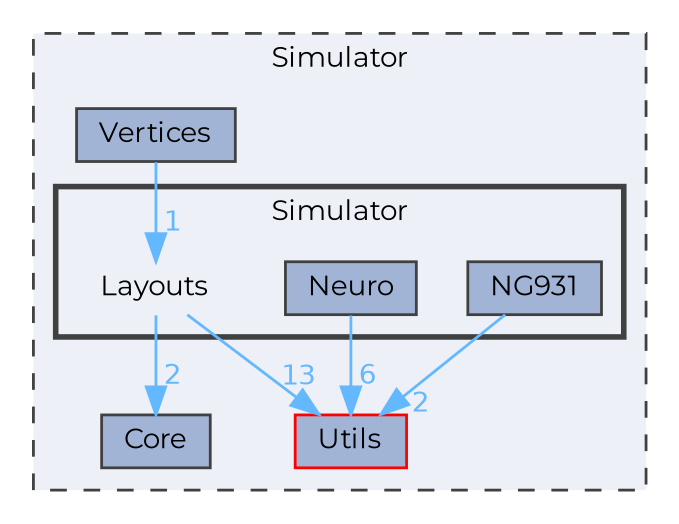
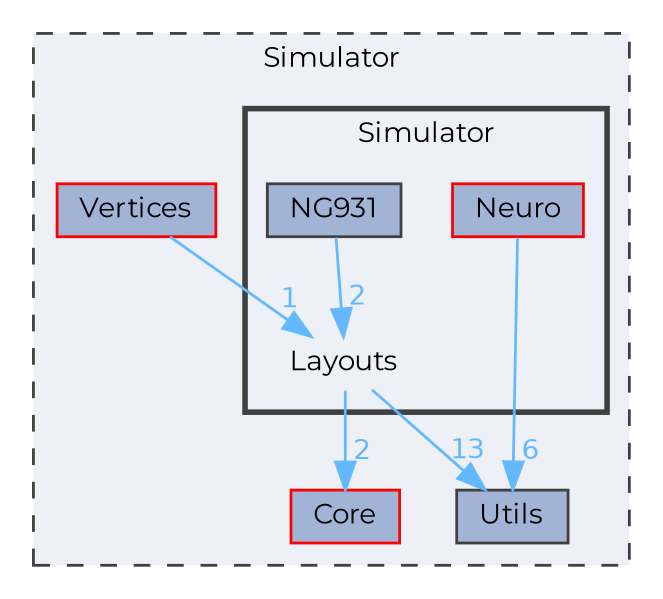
(156, 135) -> (136, 210)
(351, 288) -> (518, 210)
(454, 356) -> (339, 273)
(156, 441) -> (345, 517)
(351, 441) -> (512, 517)
